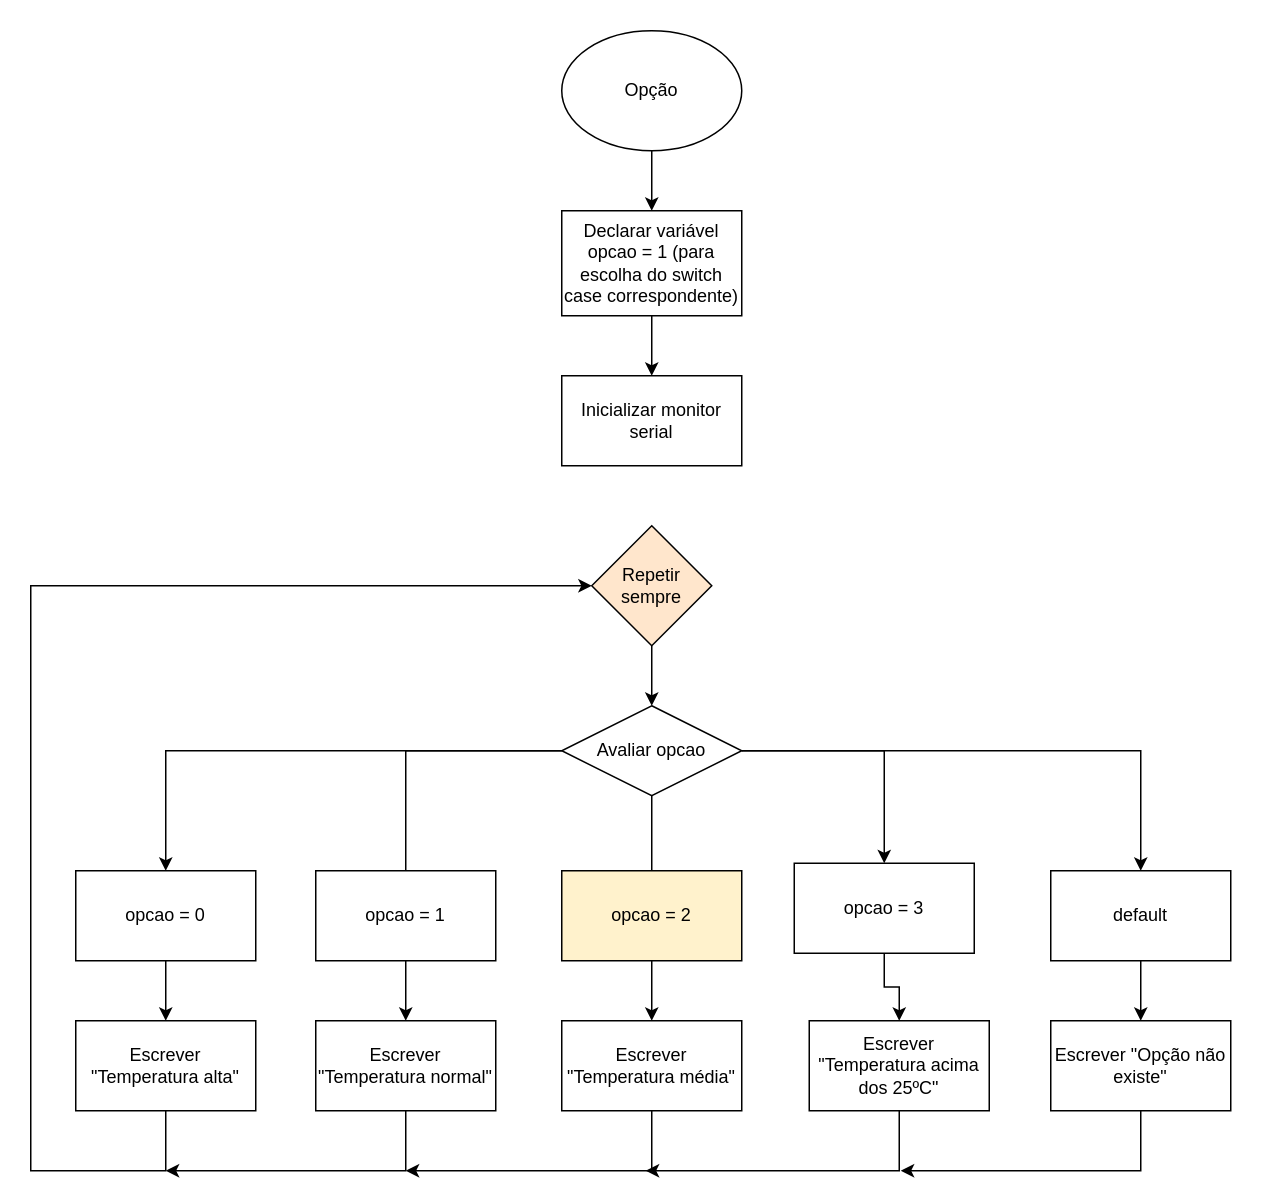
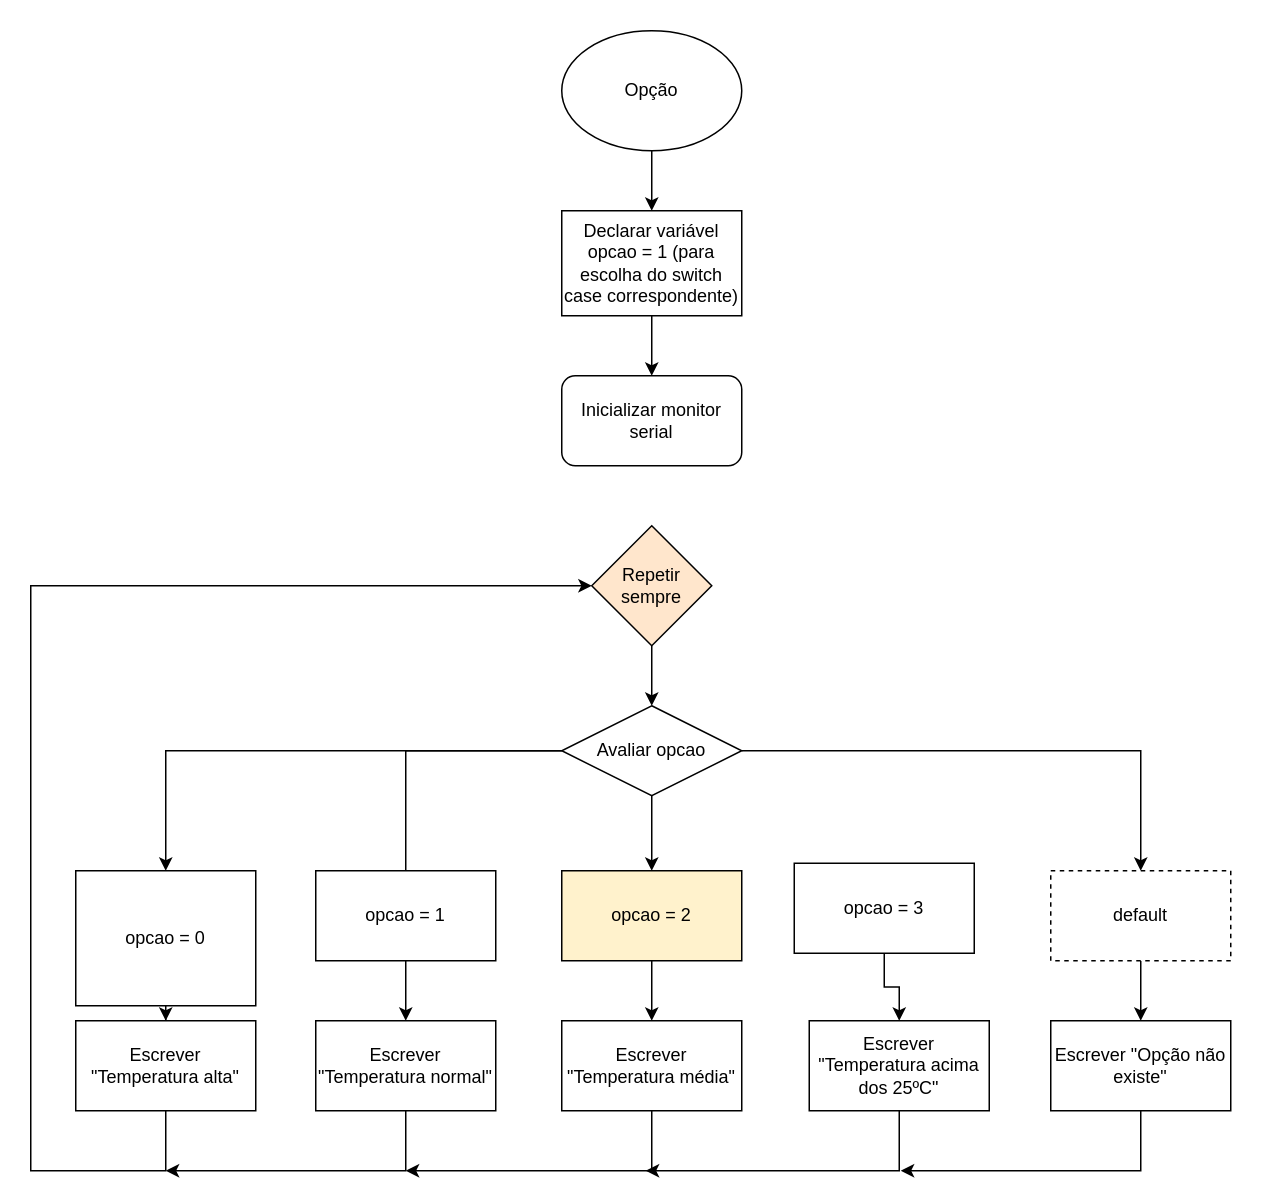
(652, 421) -> (652, 421)
(884, 803) -> none
(652, 863) -> (652, 859)
(166, 916) -> (166, 938)
(1141, 916) -> (1141, 916)
